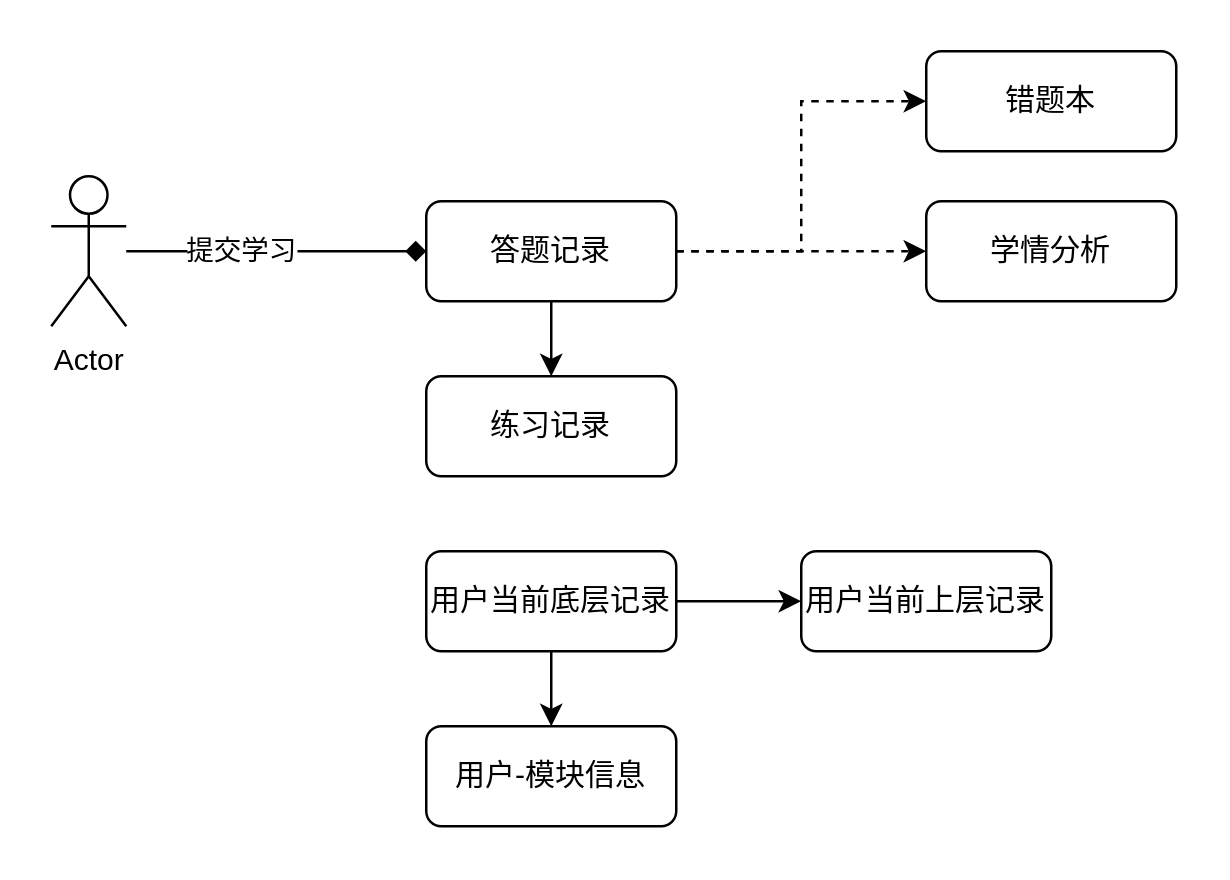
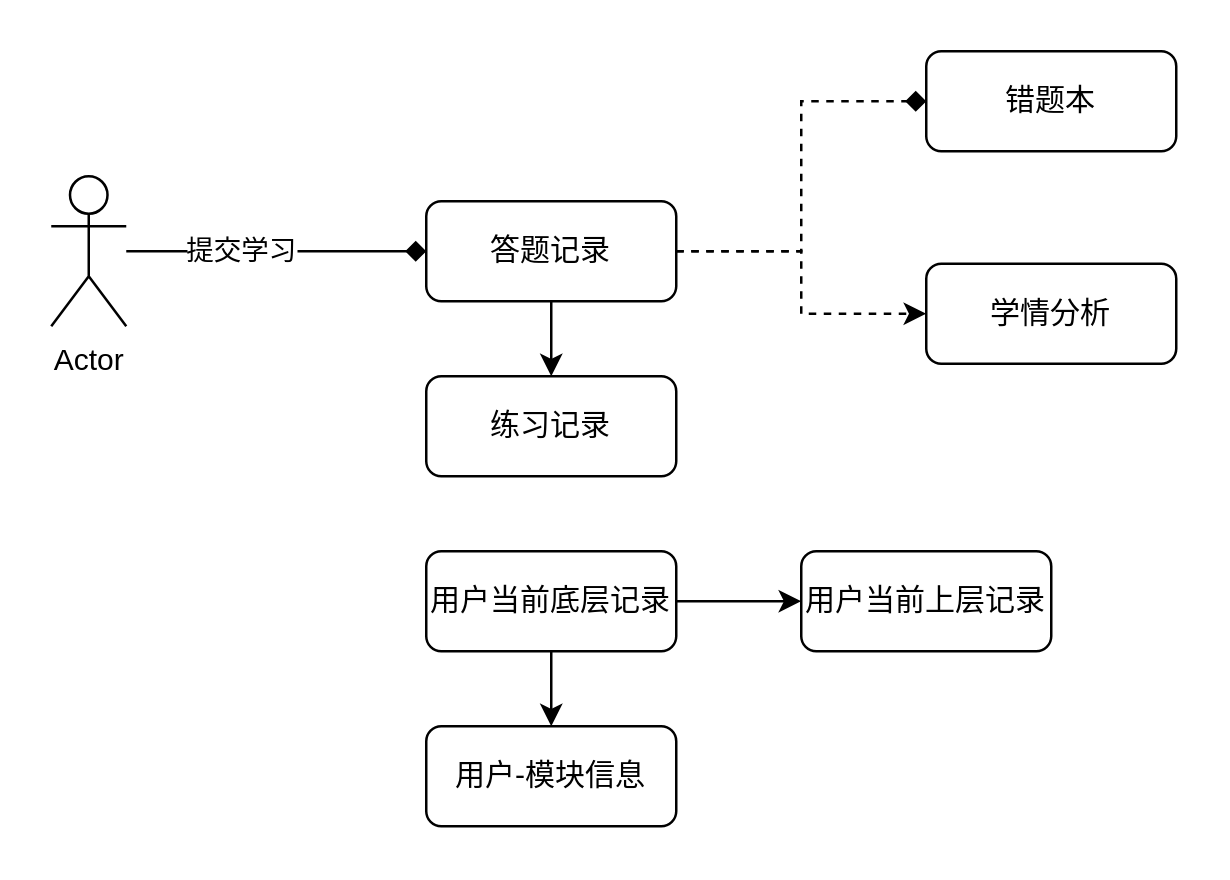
(907, 101) -> (906, 101)
(1051, 251) -> (1051, 314)
